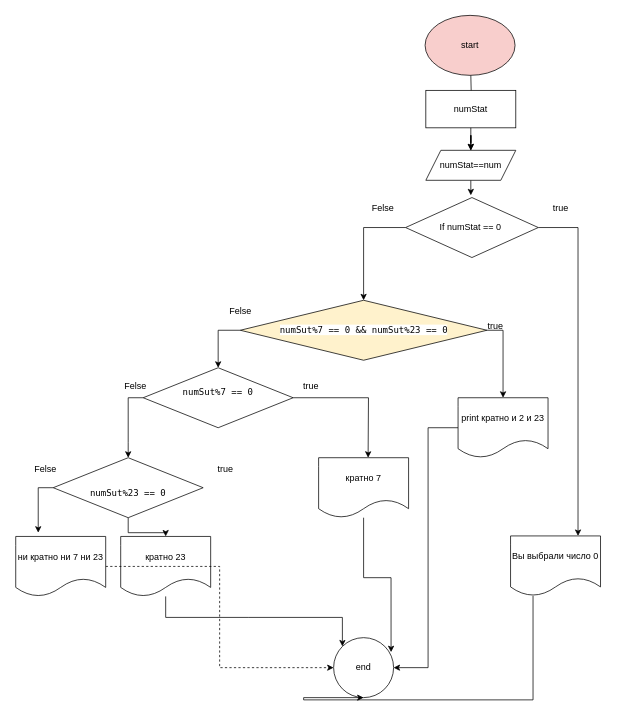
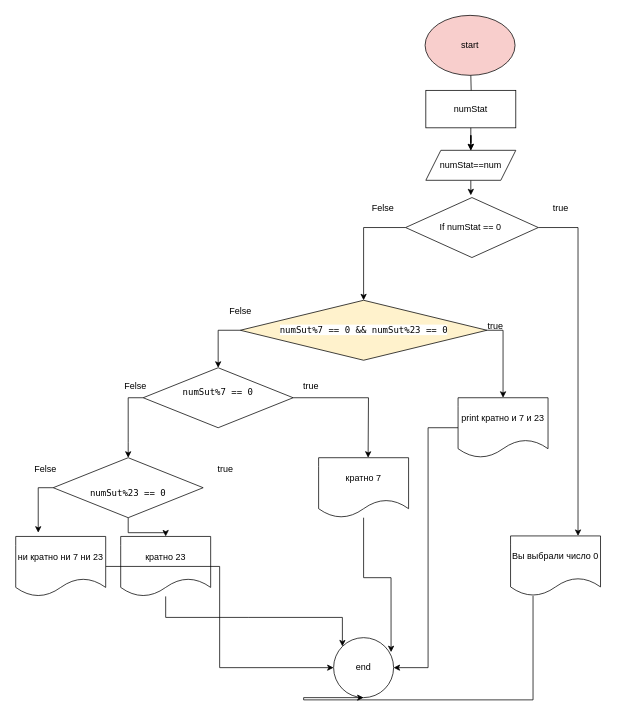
(503, 419) -> (503, 419)
(219, 615) -> (219, 615)
